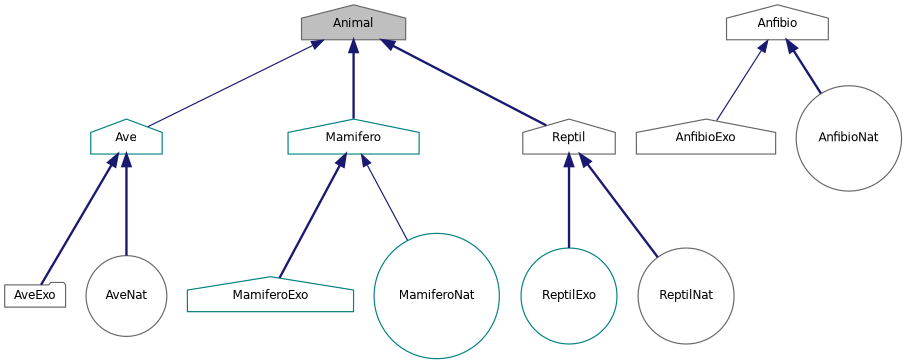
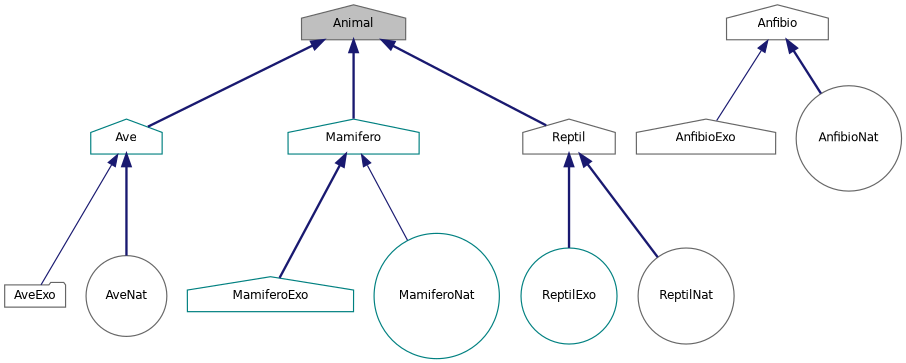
(230, 86) -> (230, 86)
(76, 225) -> (76, 225)
